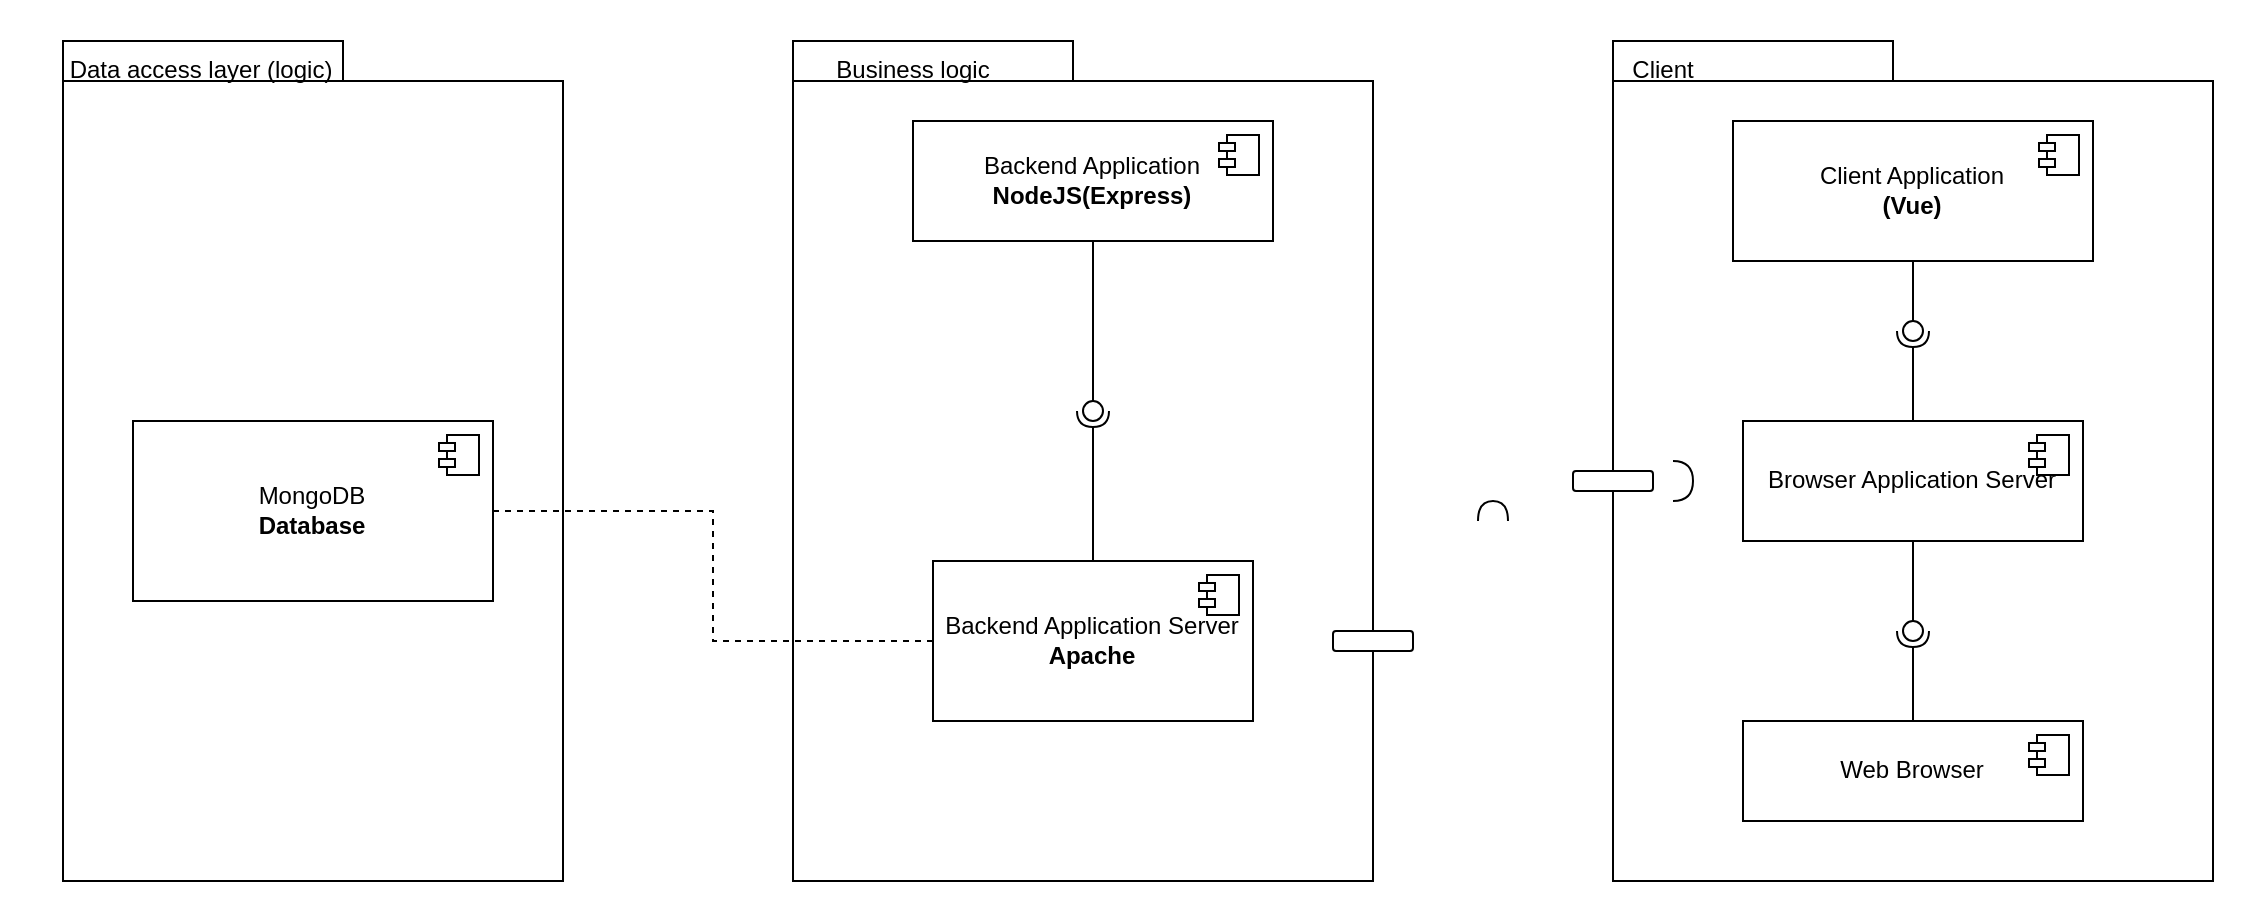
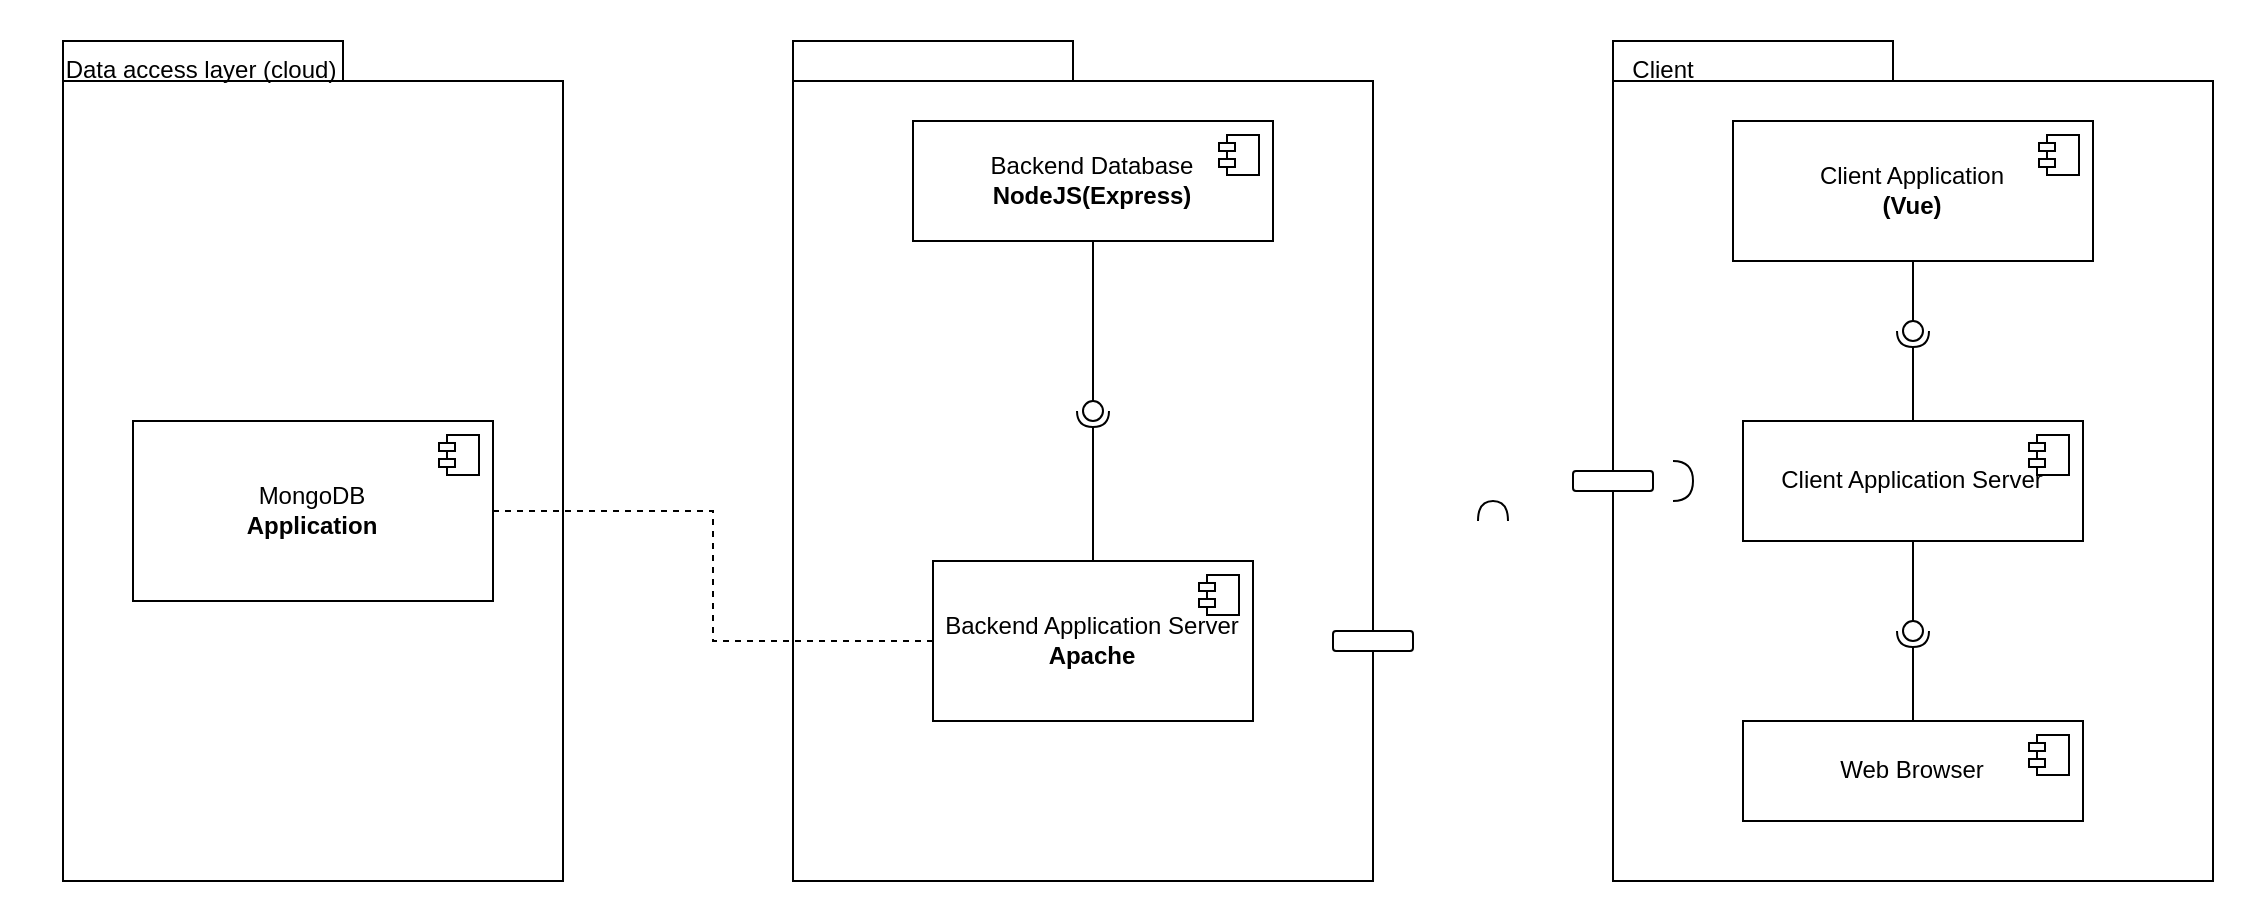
(202, 71) -> (202, 71)
(913, 71) -> none
(1093, 181) -> (1093, 181)
(1913, 481) -> (1913, 481)
(313, 511) -> (313, 511)
